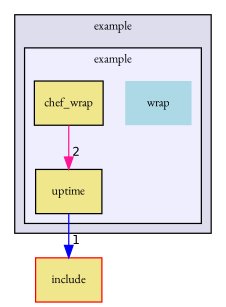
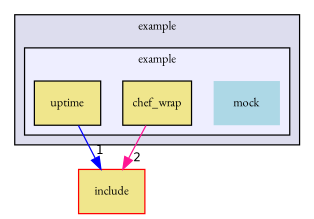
(158, 103) -> (247, 103)
(69, 141) -> (137, 142)
